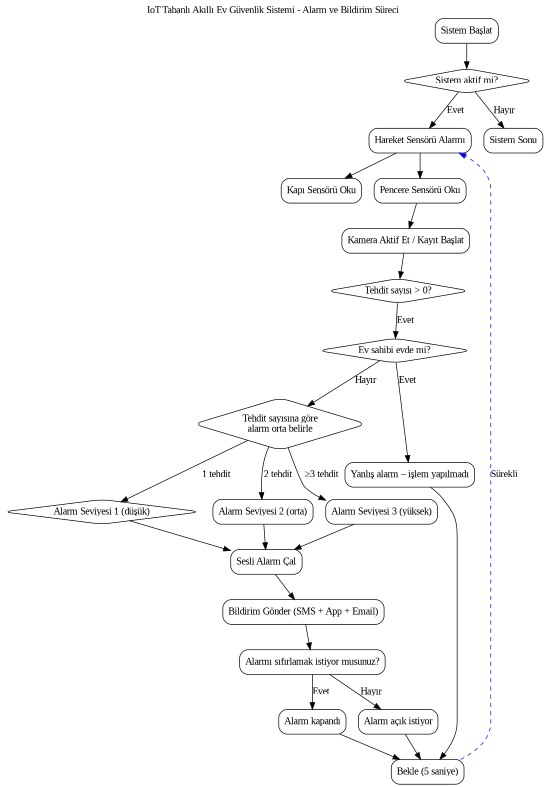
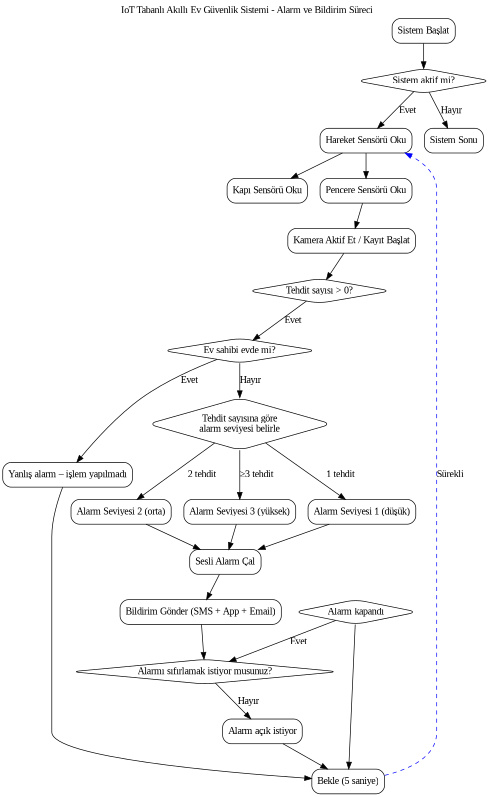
(420, 141) -> (366, 141)
(280, 424) -> (240, 424)
(102, 512) -> (362, 512)
(312, 662) -> (205, 672)
(312, 688) -> (286, 640)
(312, 722) -> (356, 612)
